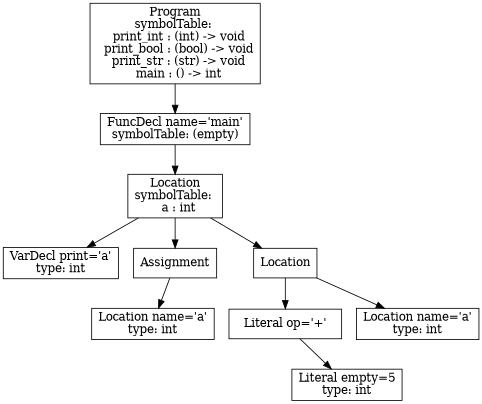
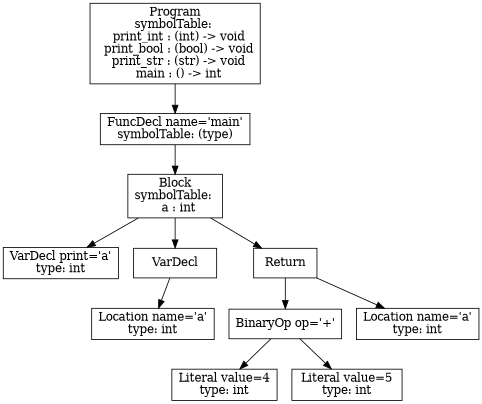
(175, 129) -> (175, 129)
(175, 196) -> (175, 196)
(175, 263) -> (175, 263)
(285, 263) -> (285, 263)
(285, 324) -> (285, 324)
none -> (224, 385)
(347, 385) -> (347, 385)
